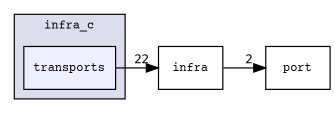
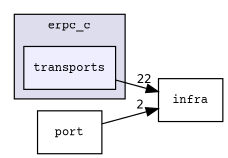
(70, 26) -> (70, 26)
(238, 68) -> (124, 118)
